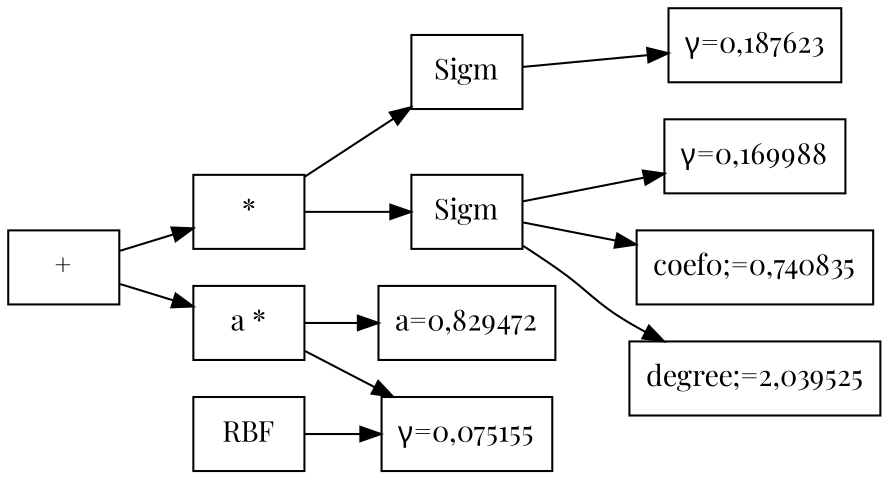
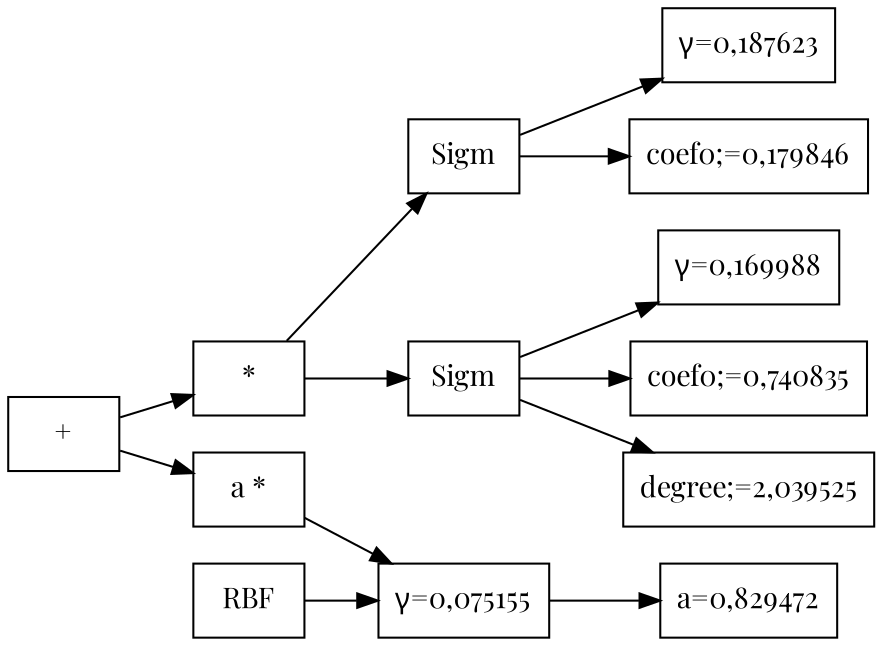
none -> (749, 156)
(331, 323) -> (594, 601)
